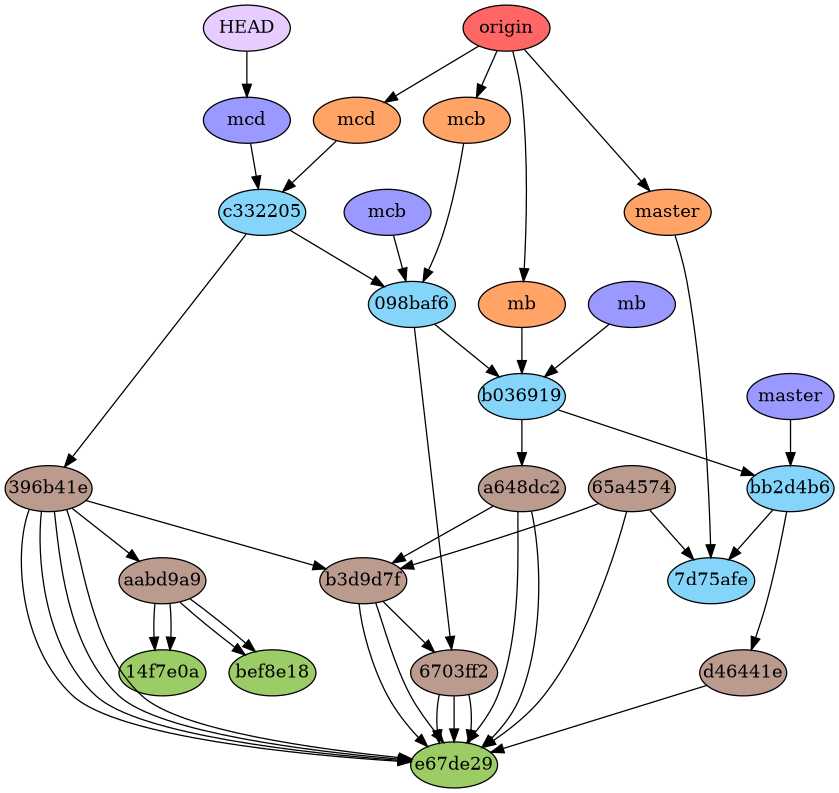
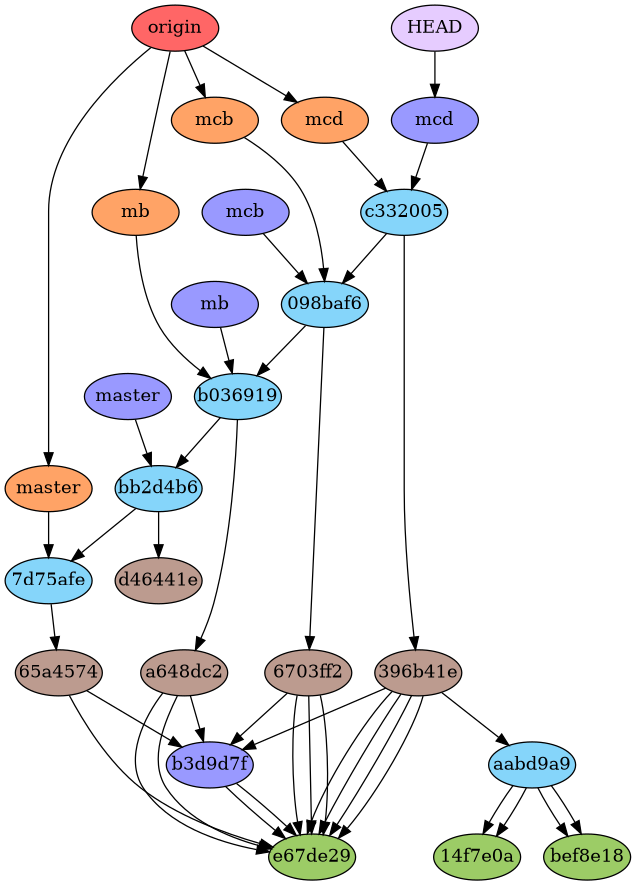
(262, 212) -> (404, 212)
(667, 530) -> (53, 621)
(162, 581) -> (532, 765)
(363, 581) -> (210, 765)
(404, 622) -> (264, 715)
(605, 717) -> none
